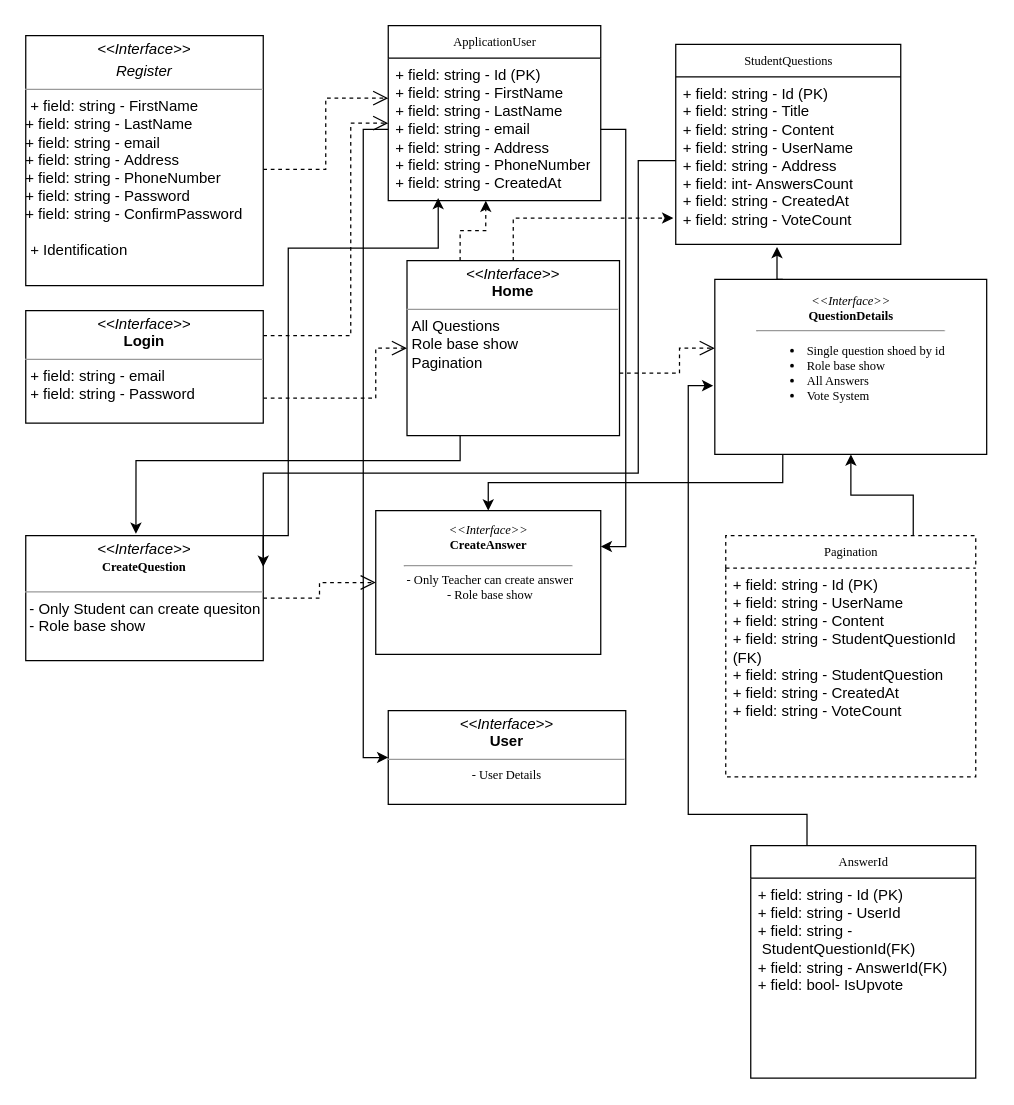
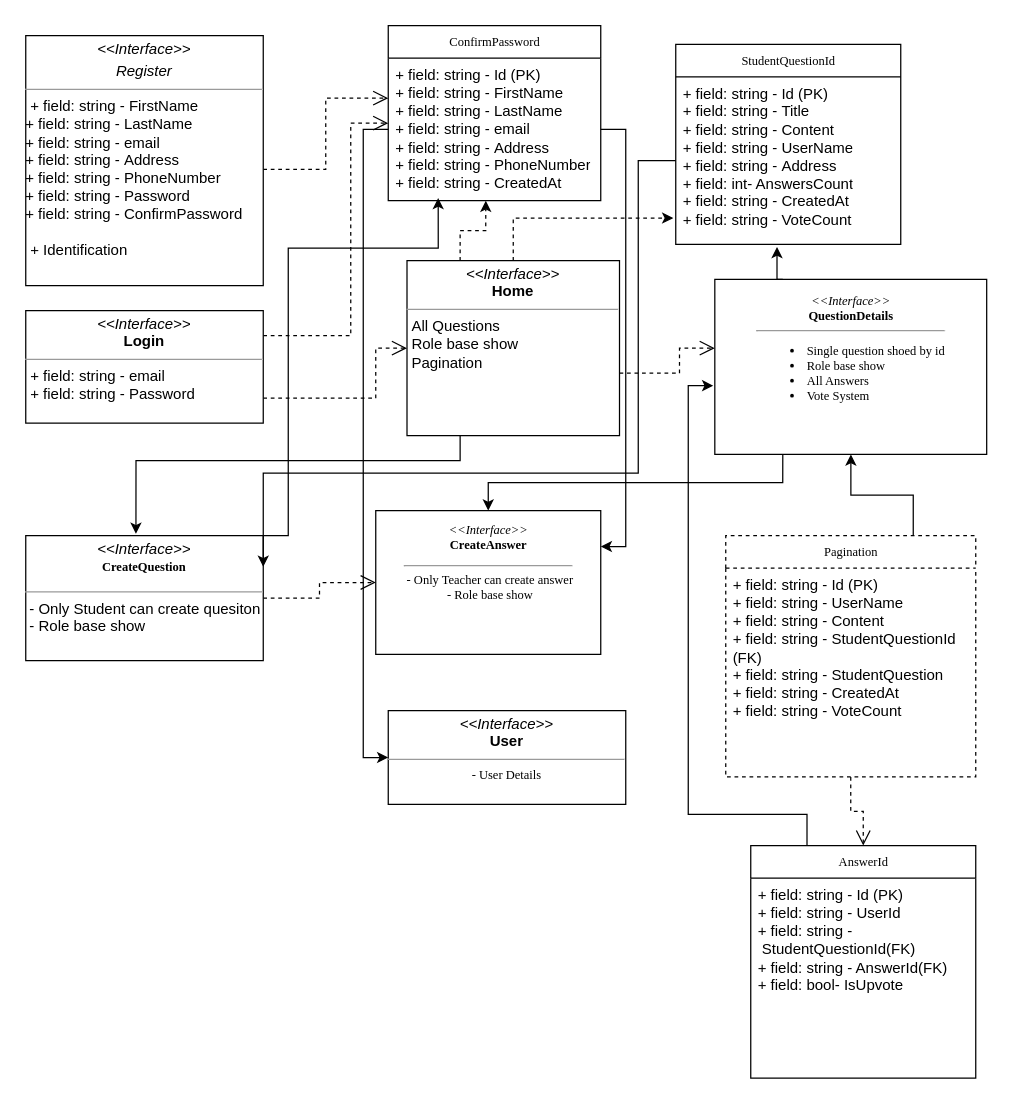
(495, 42) -> (495, 42)
(789, 61) -> (789, 61)
none -> (855, 811)
